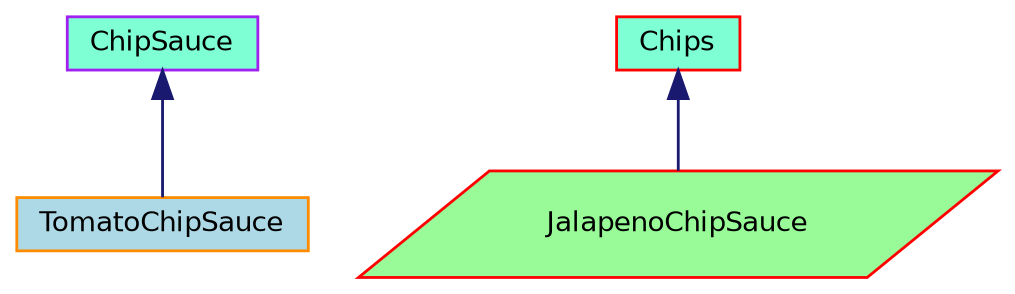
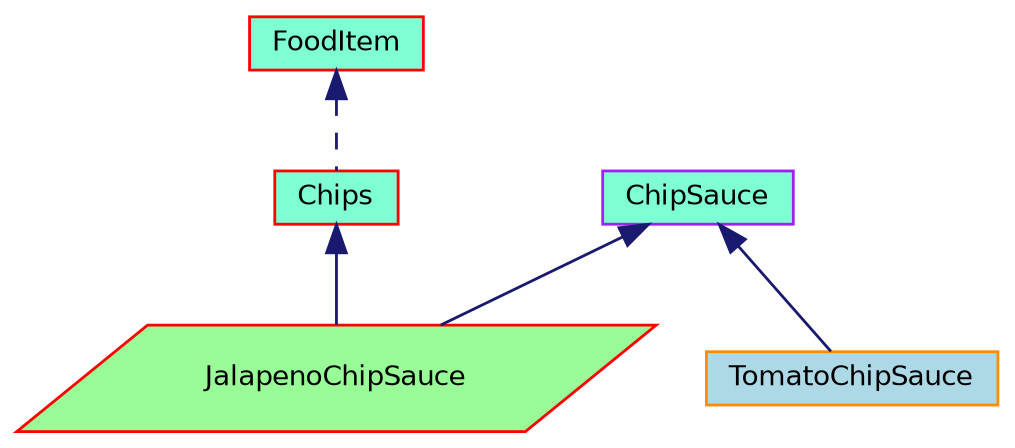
none -> (336, 43)
none -> (532, 281)
